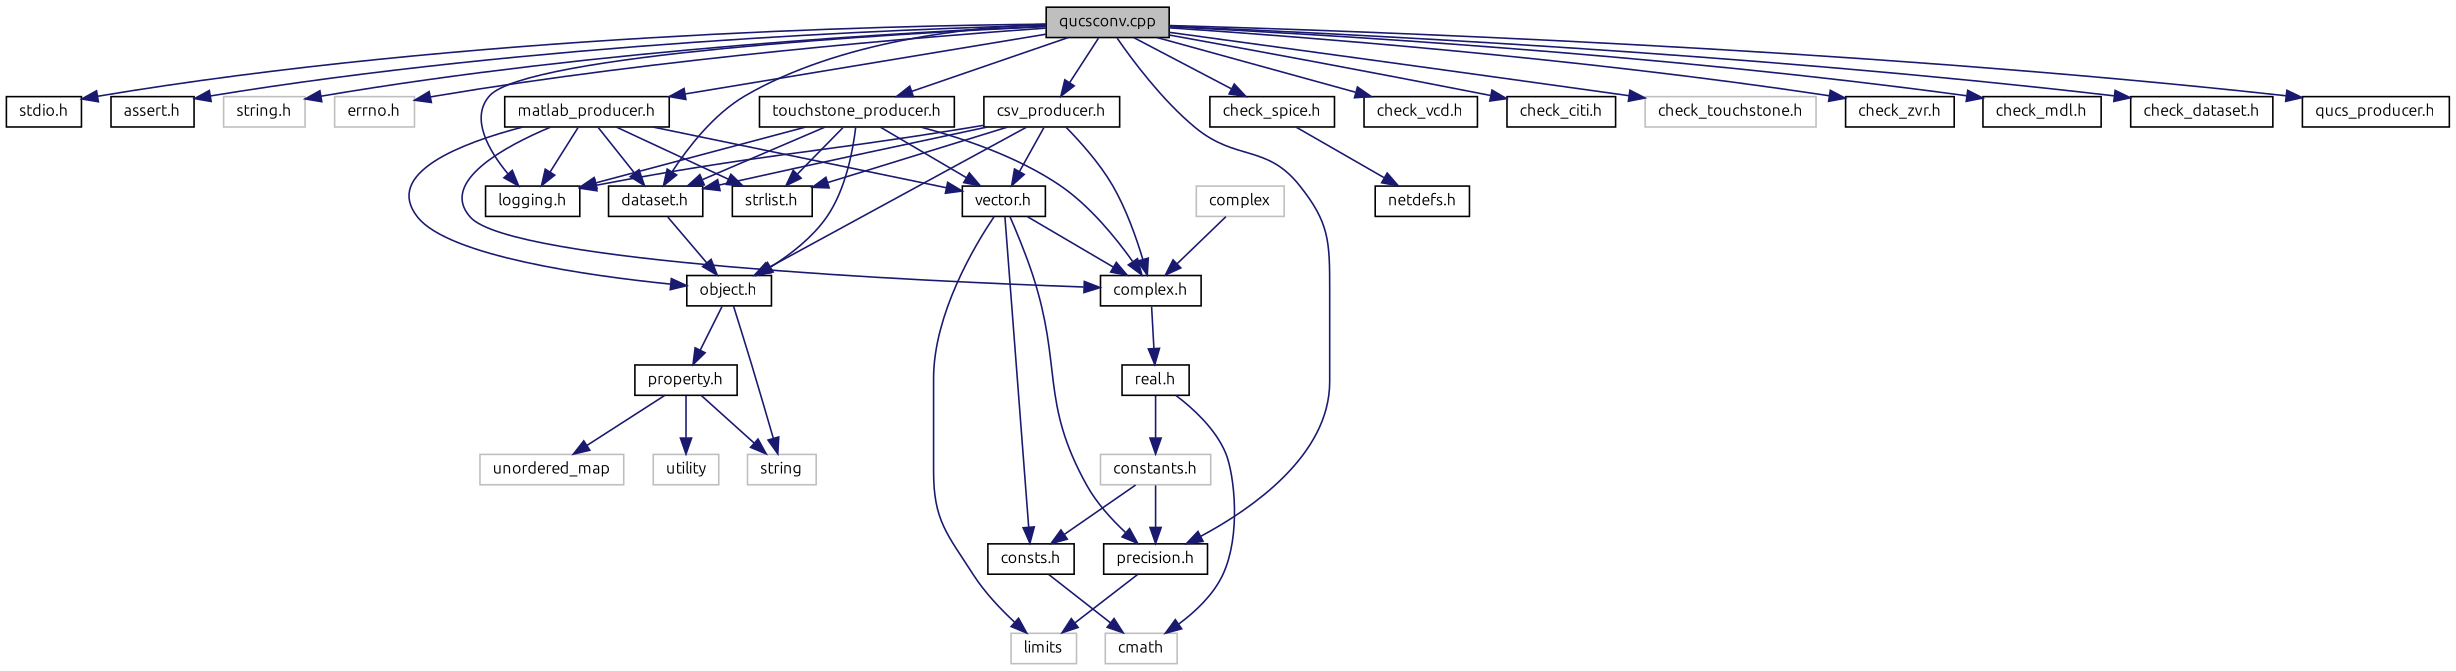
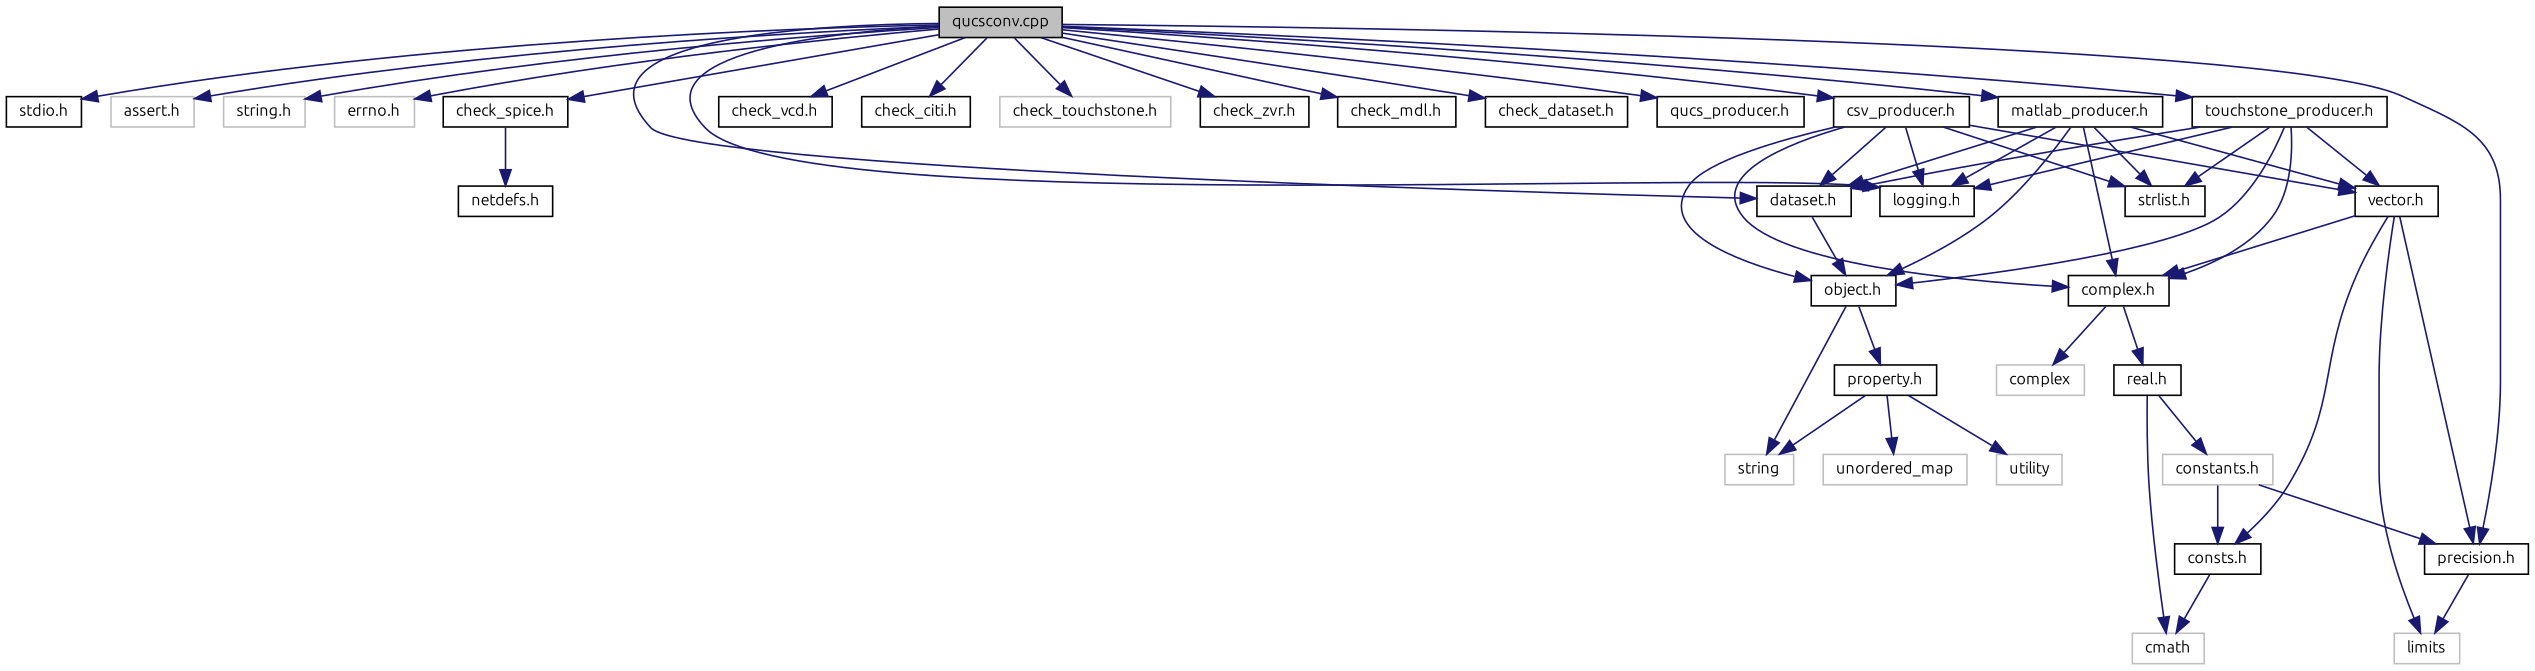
(153, 112) -> (153, 112)
(1202, 240) -> (2085, 329)
